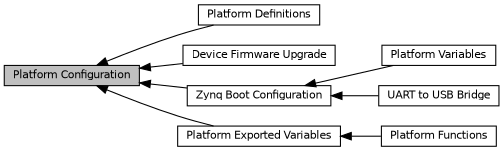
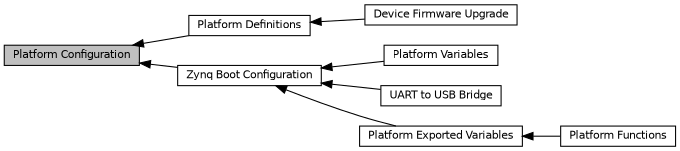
(167, 65) -> (343, 20)
(159, 110) -> (340, 110)
